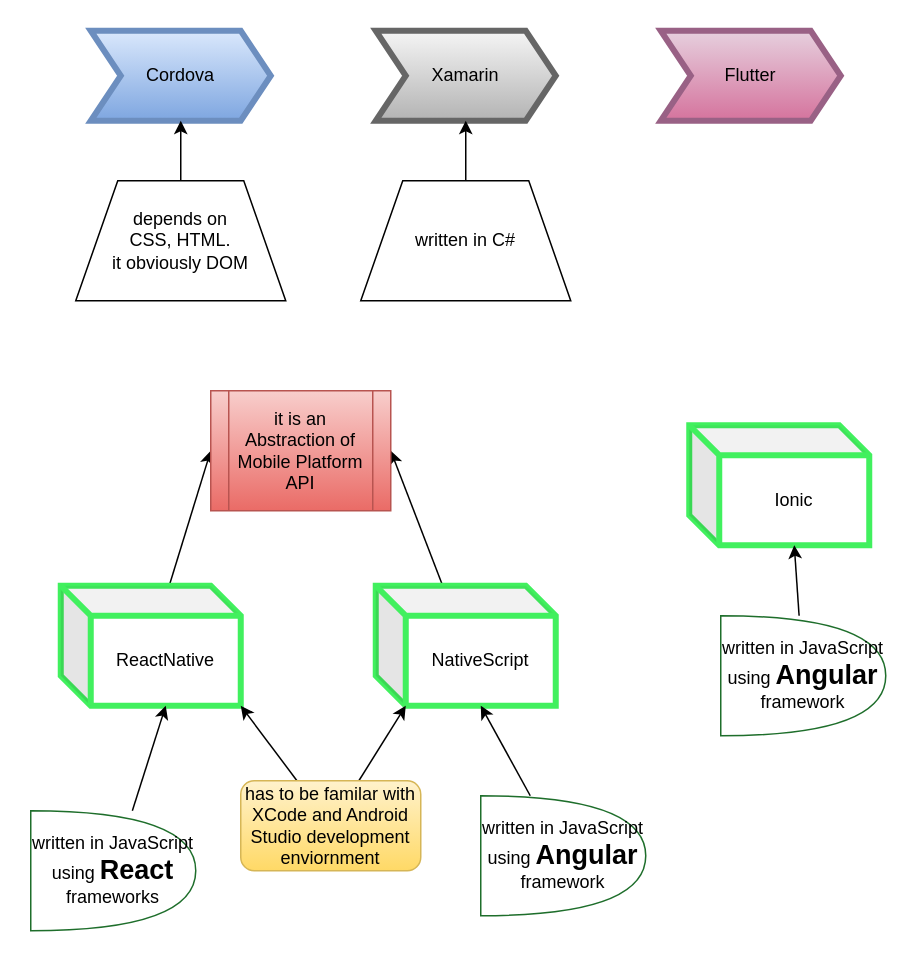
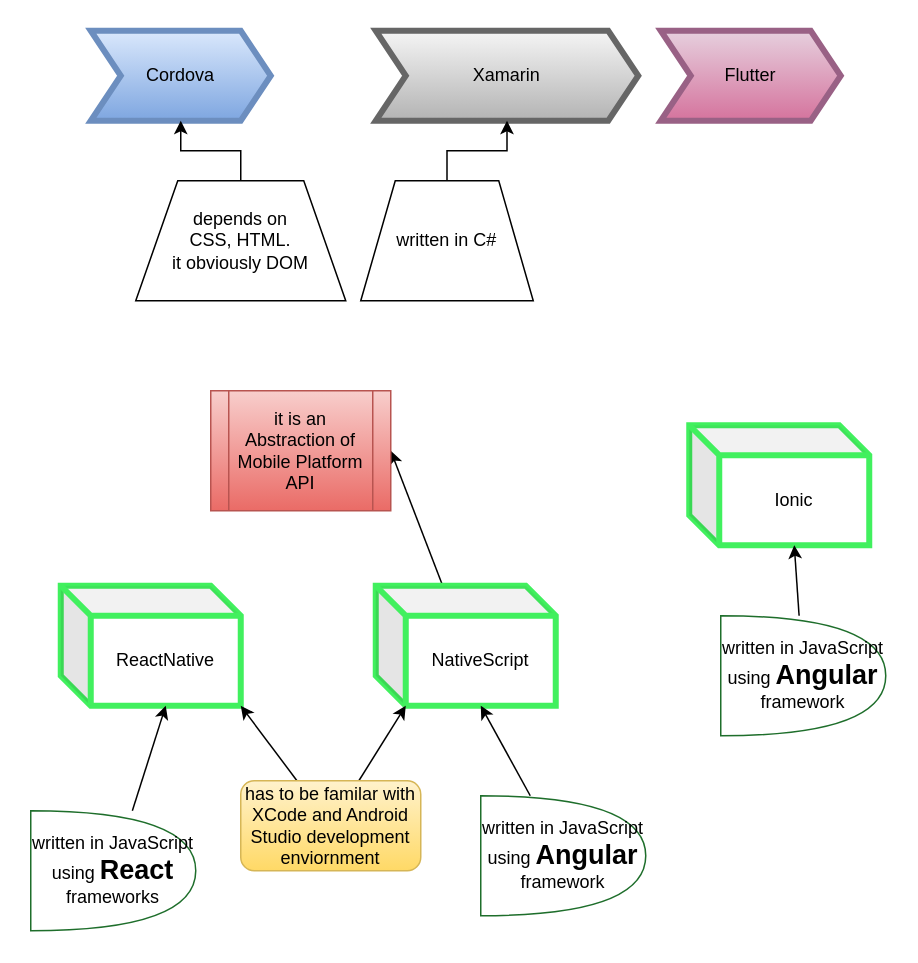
(466, 76) -> (507, 76)
(181, 241) -> (241, 241)
(466, 241) -> (447, 241)
(189, 522) -> none
